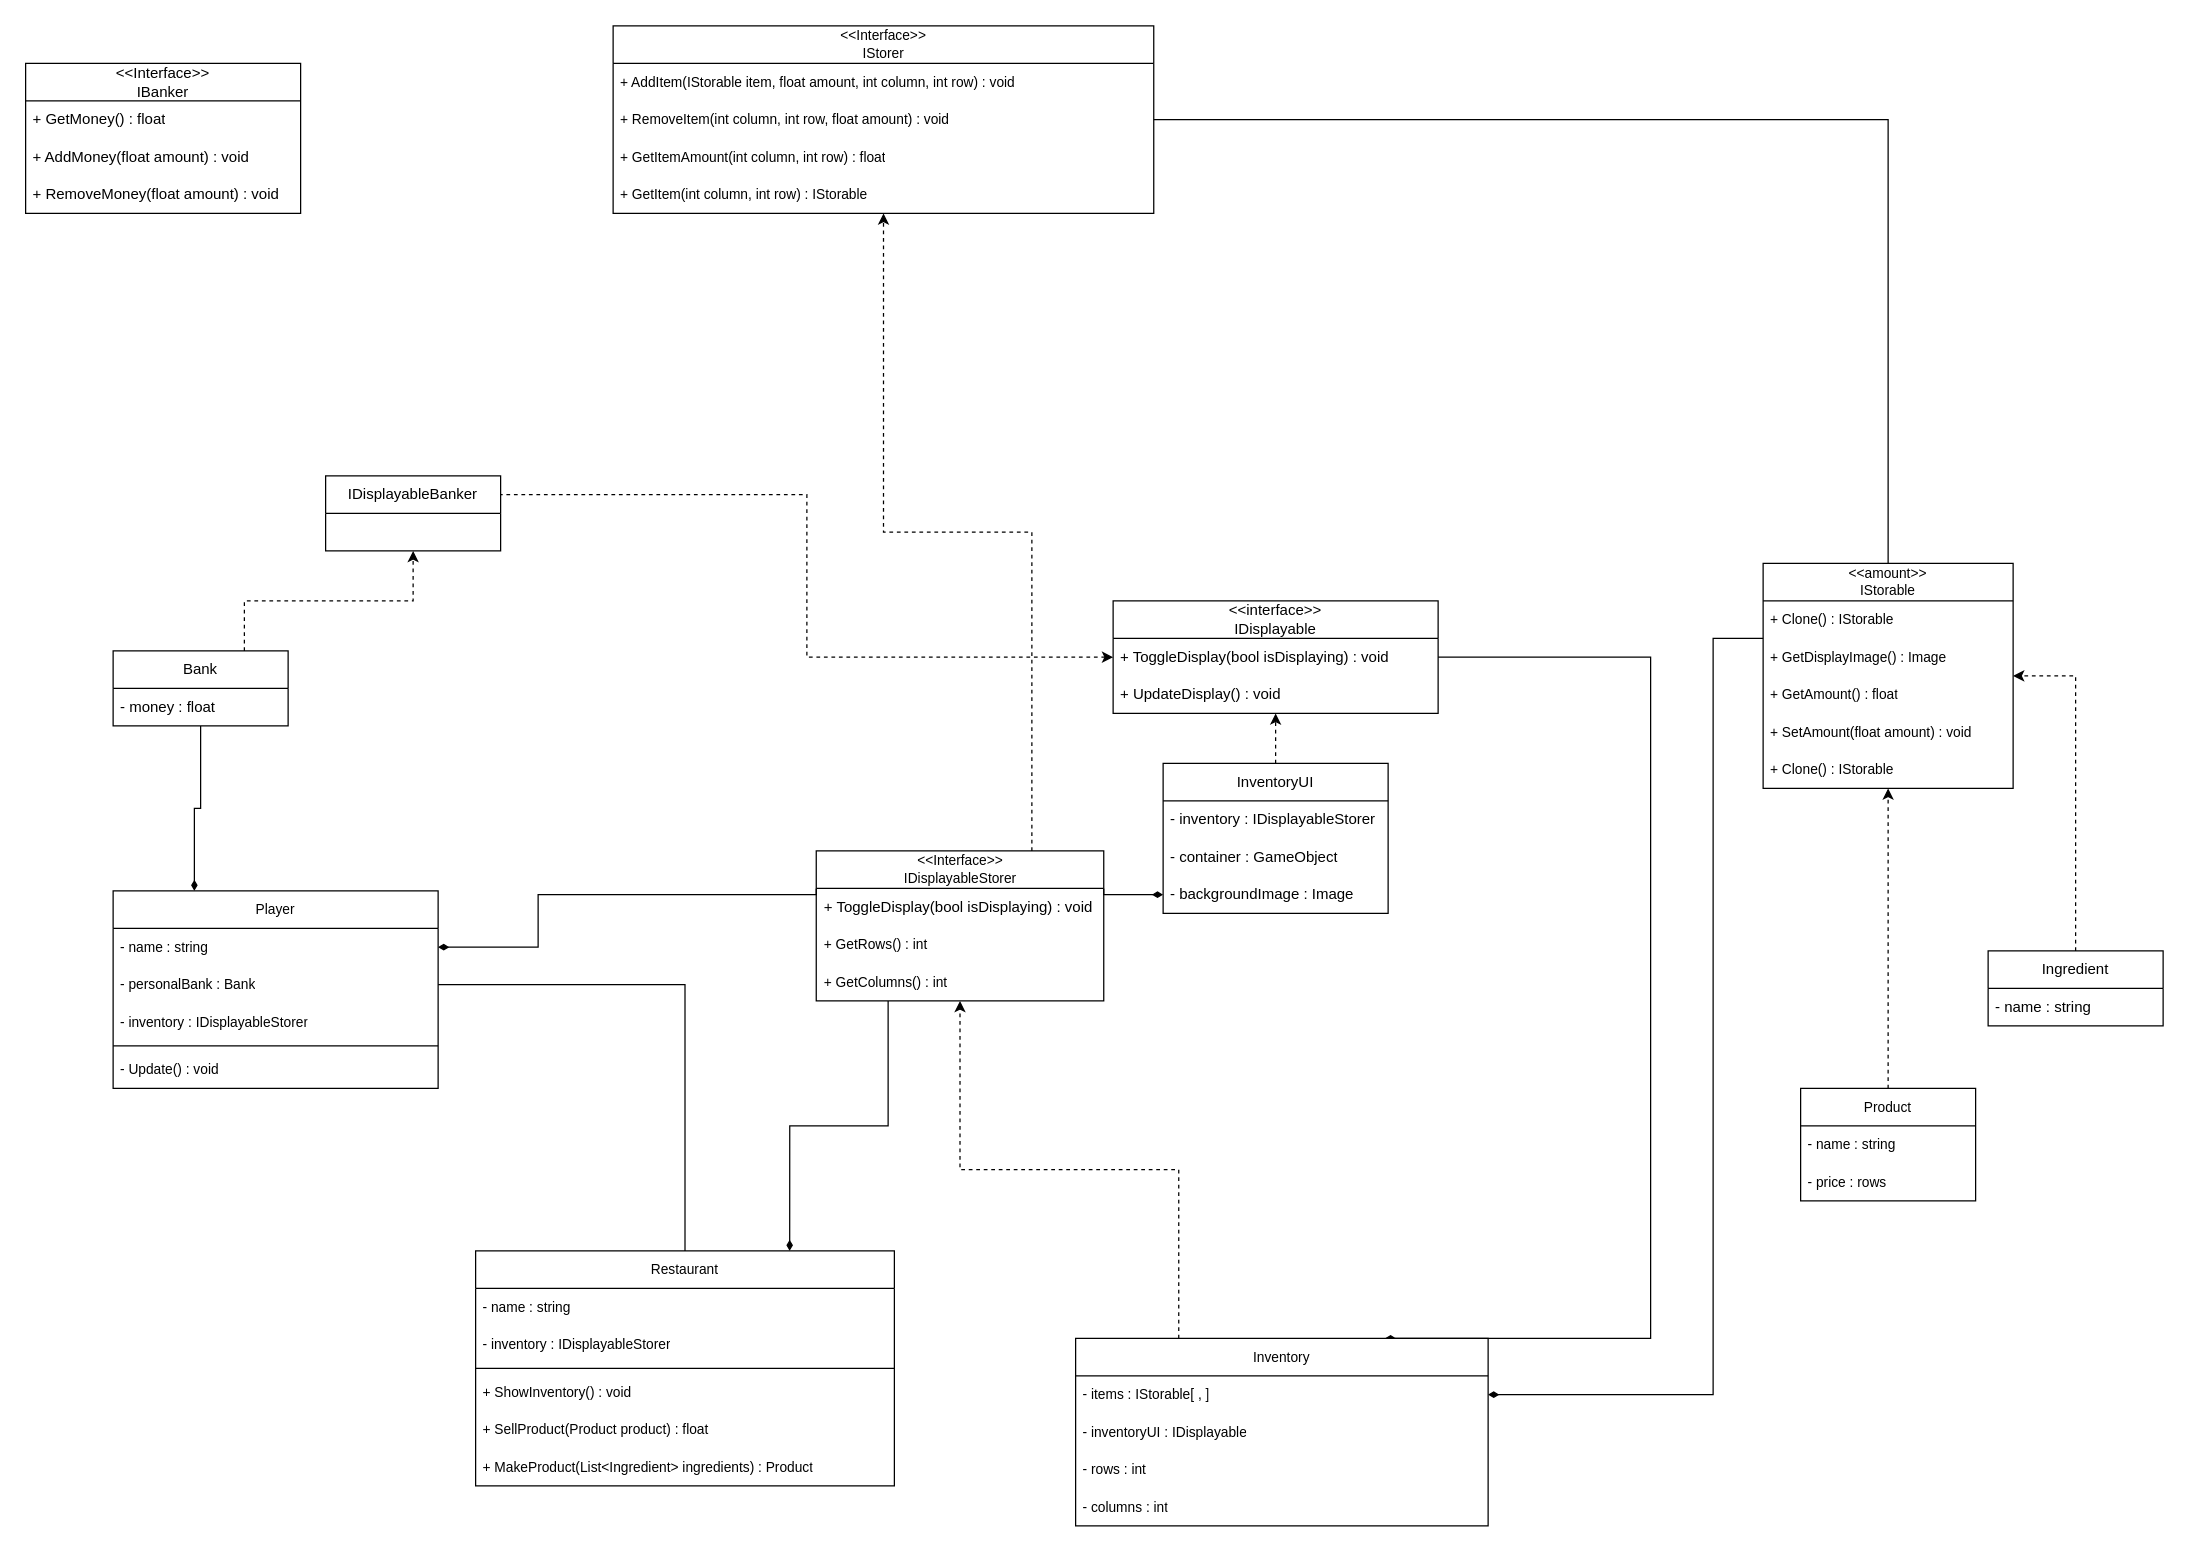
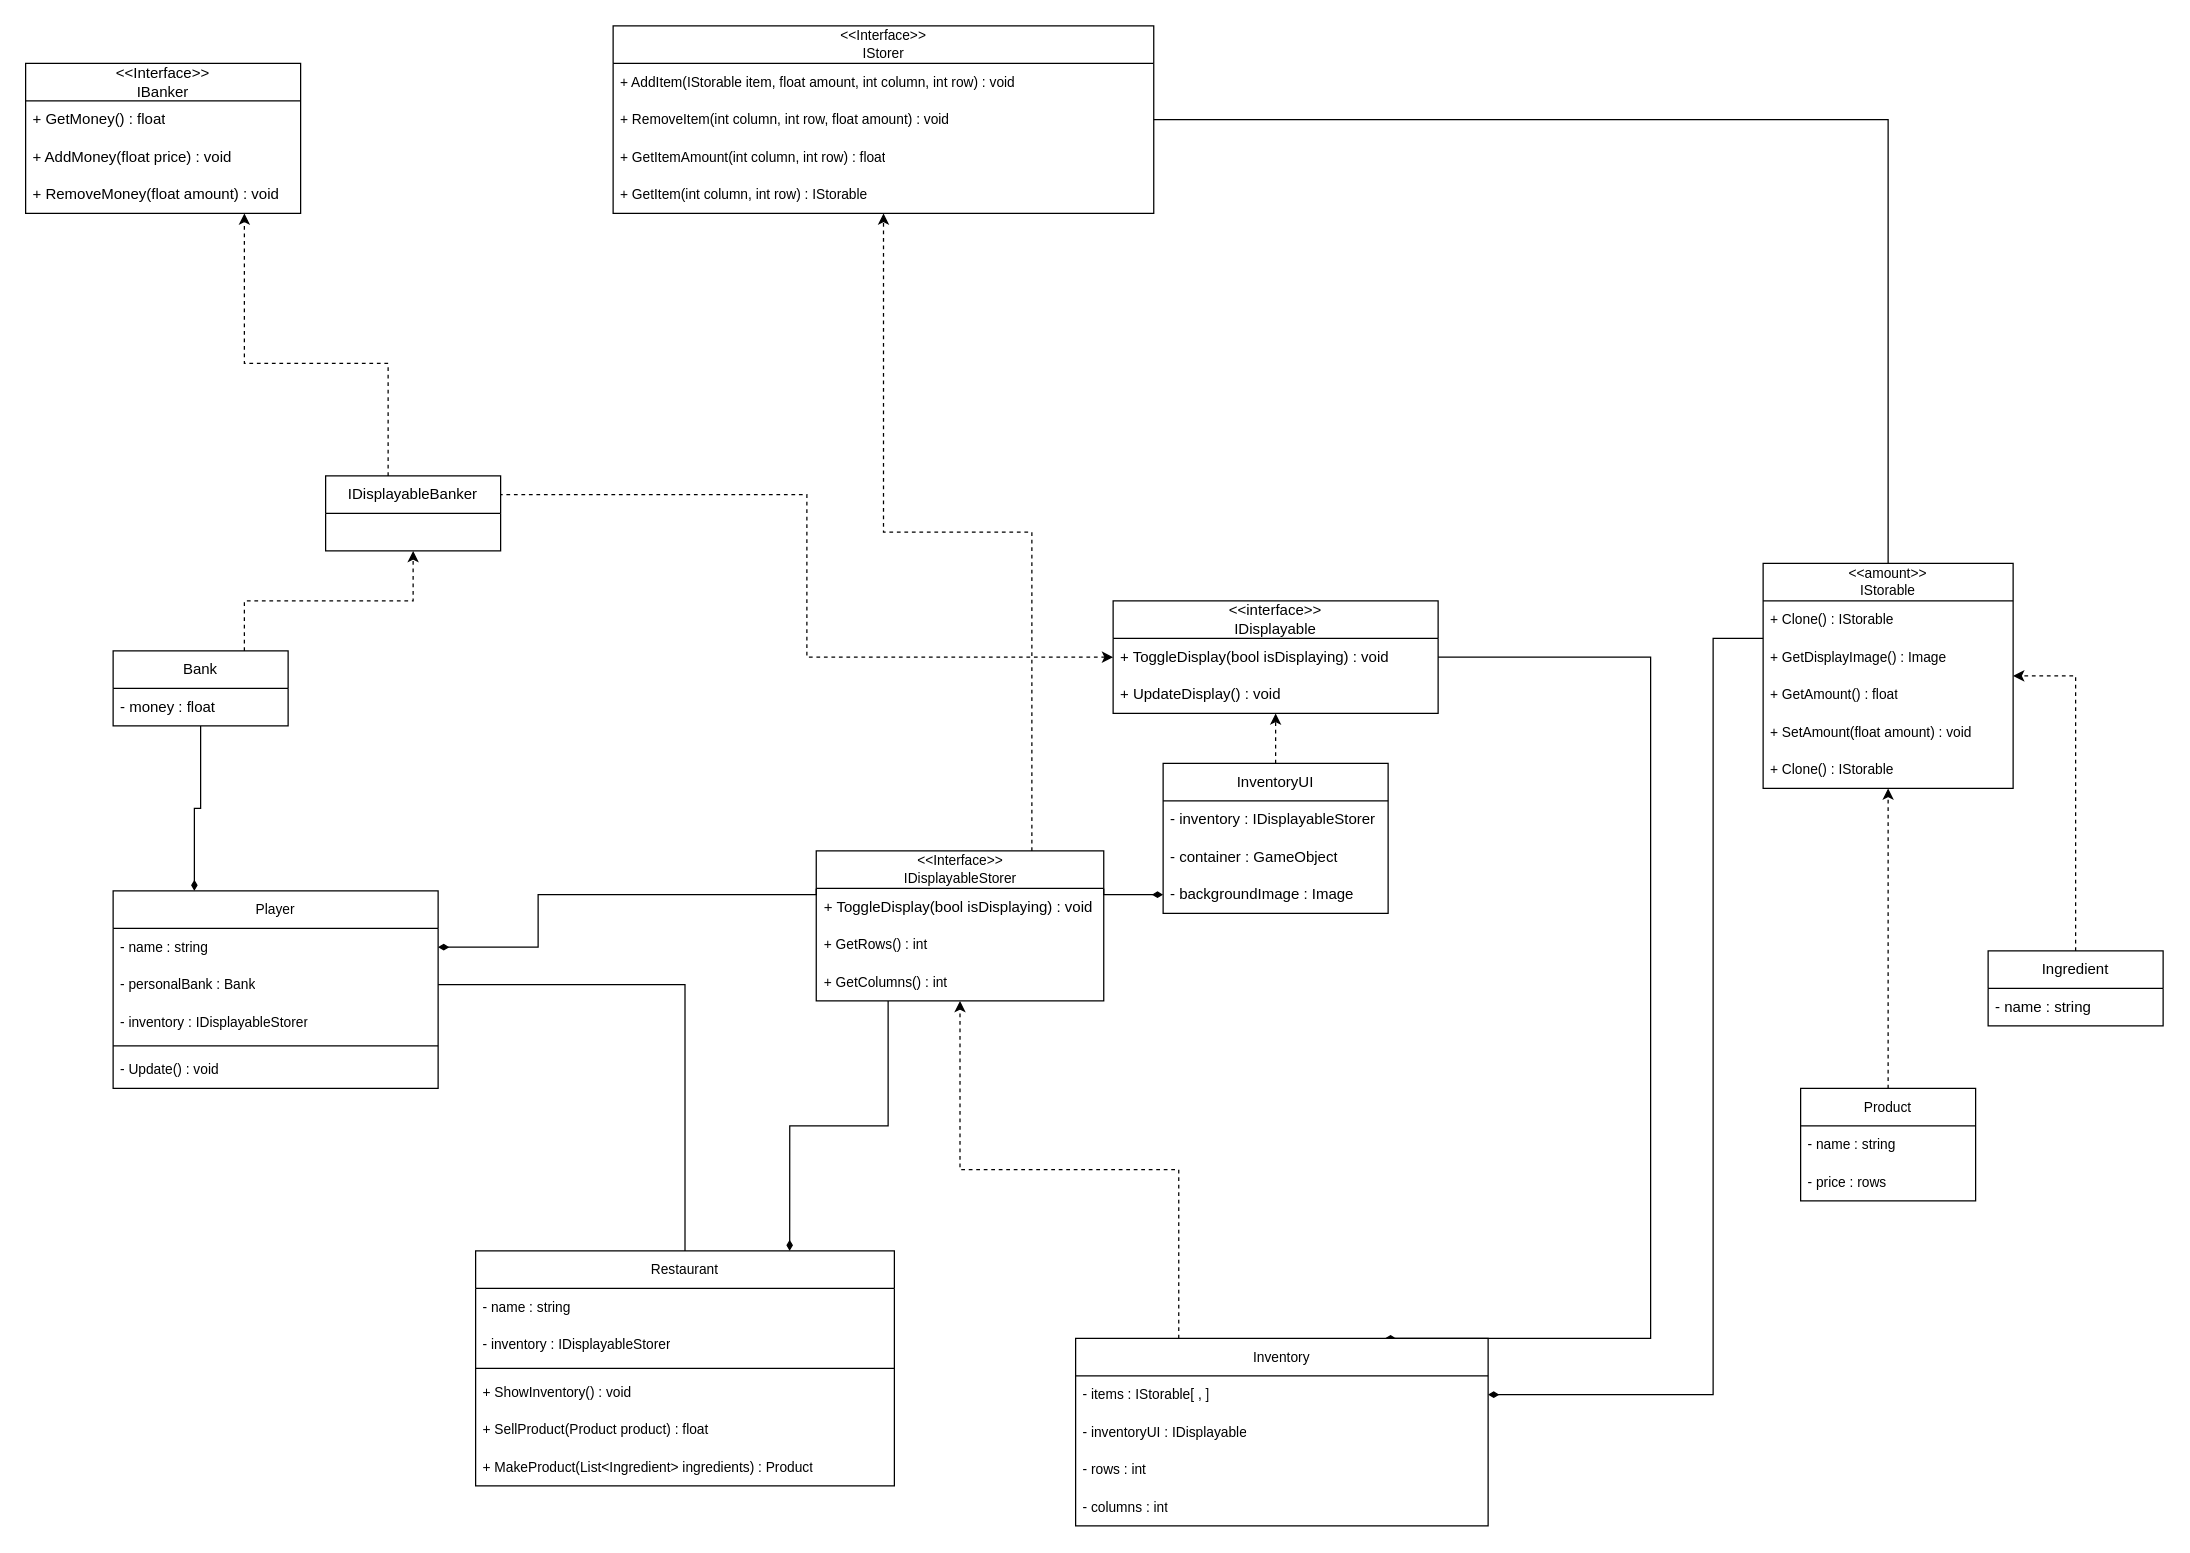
(150, 157) -> (144, 157)
none -> (302, 363)
